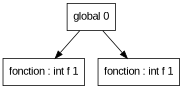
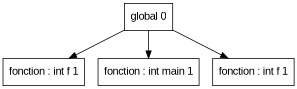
none -> (149, 72)
